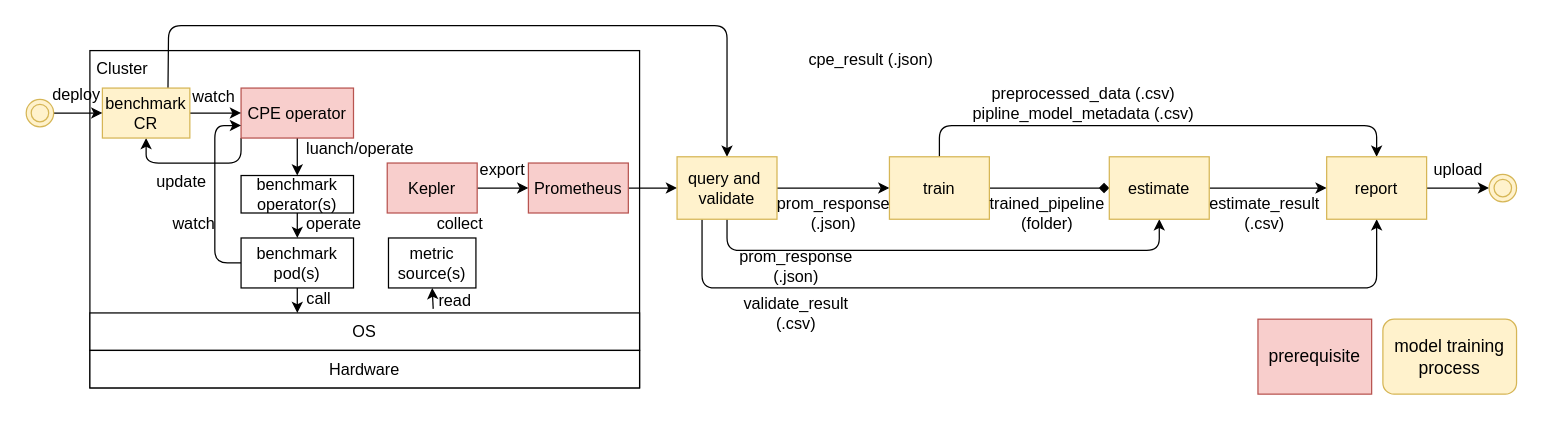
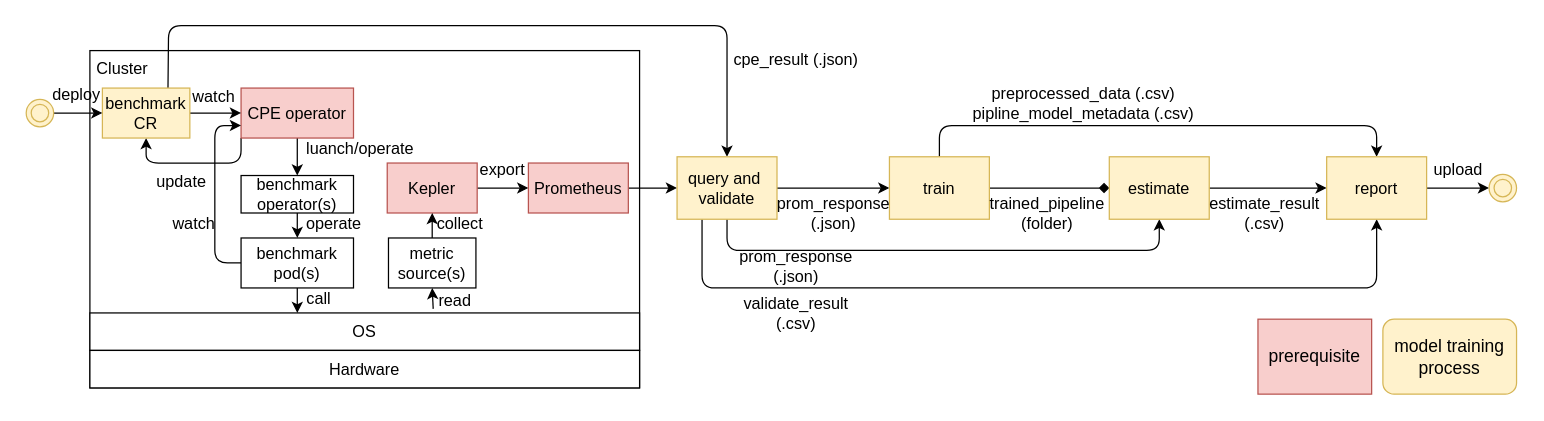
(871, 59) -> (796, 59)
none -> (432, 230)
